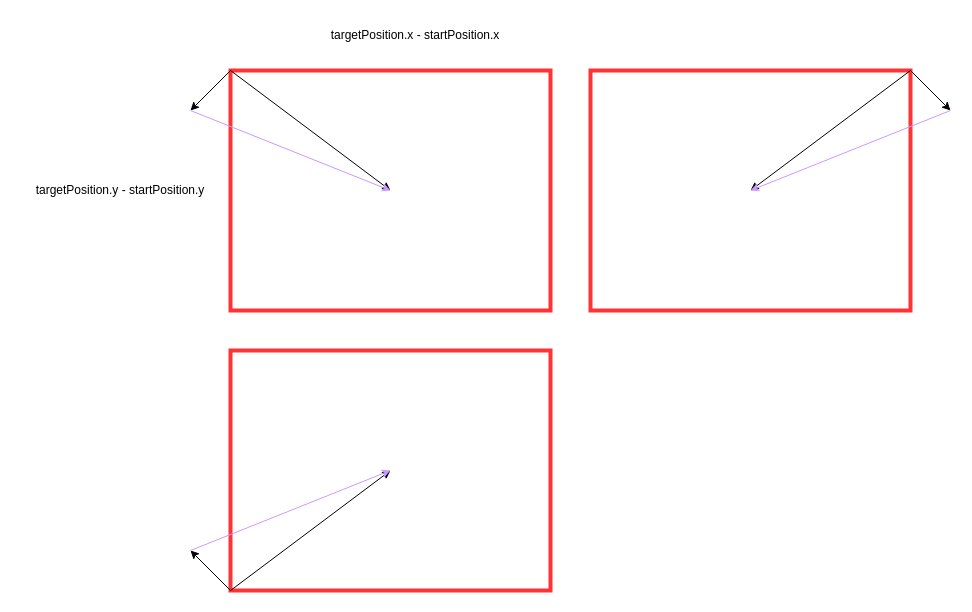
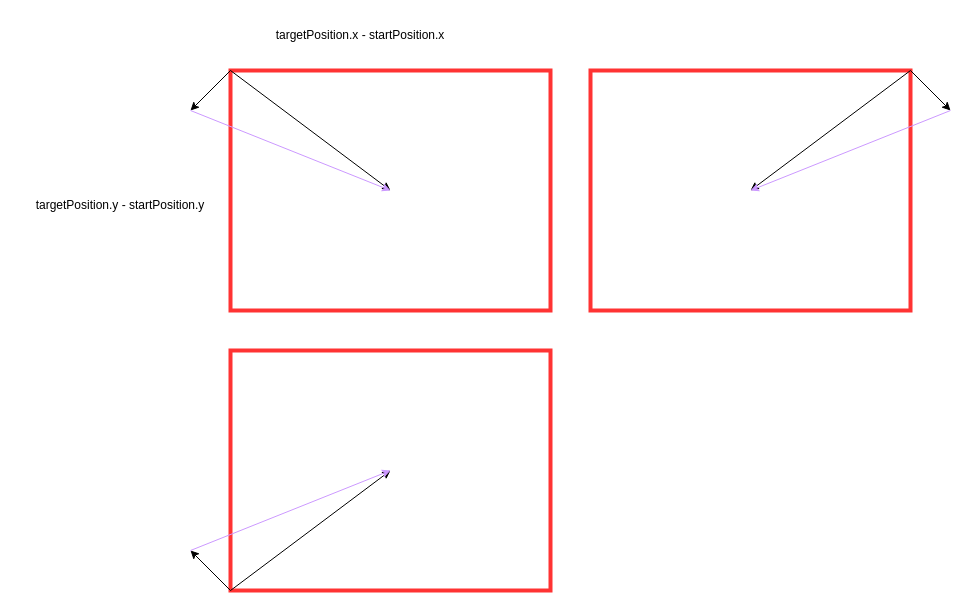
(416, 36) -> (361, 36)
(121, 191) -> (121, 206)
